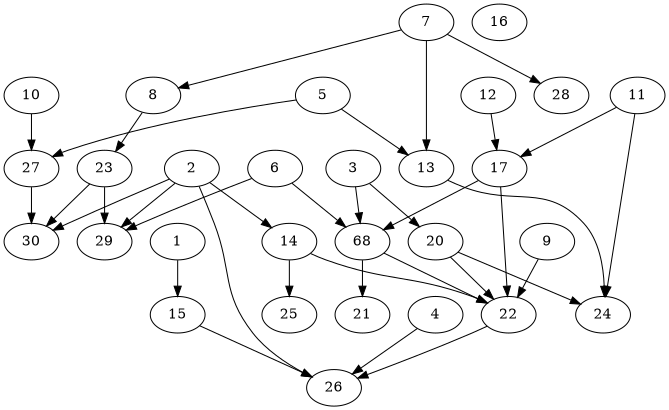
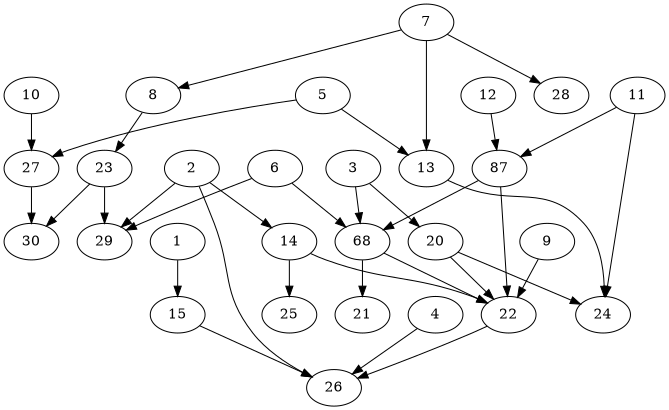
(500, 22) -> none
(500, 169) -> (500, 169)
(116, 202) -> none
